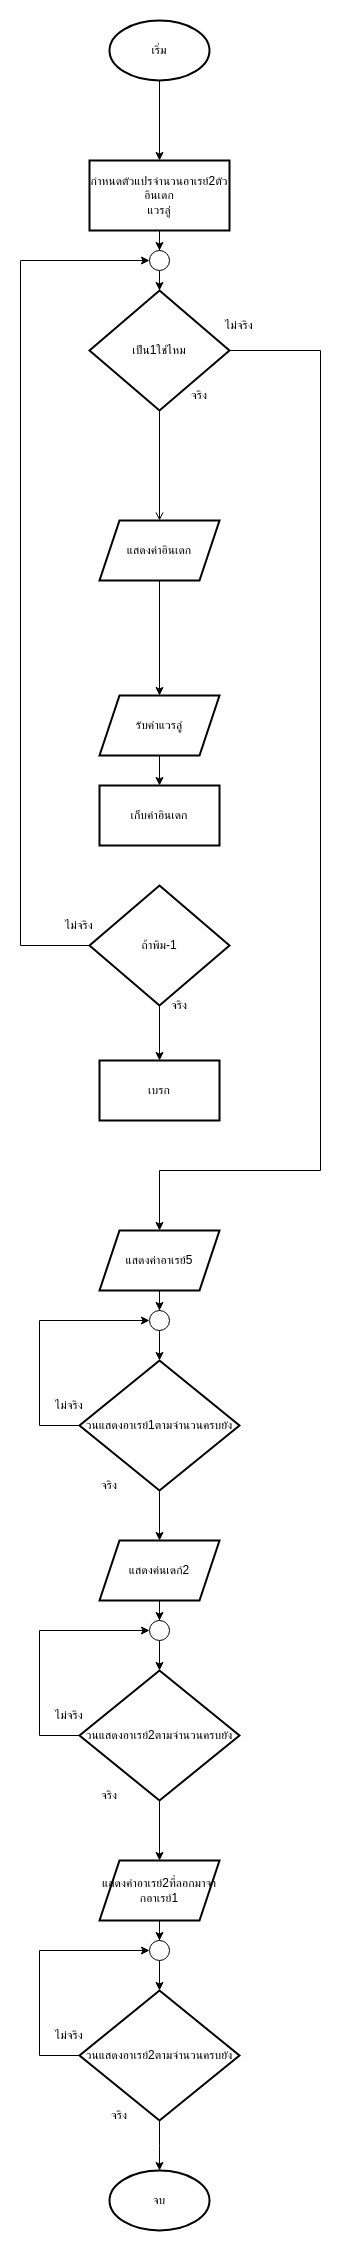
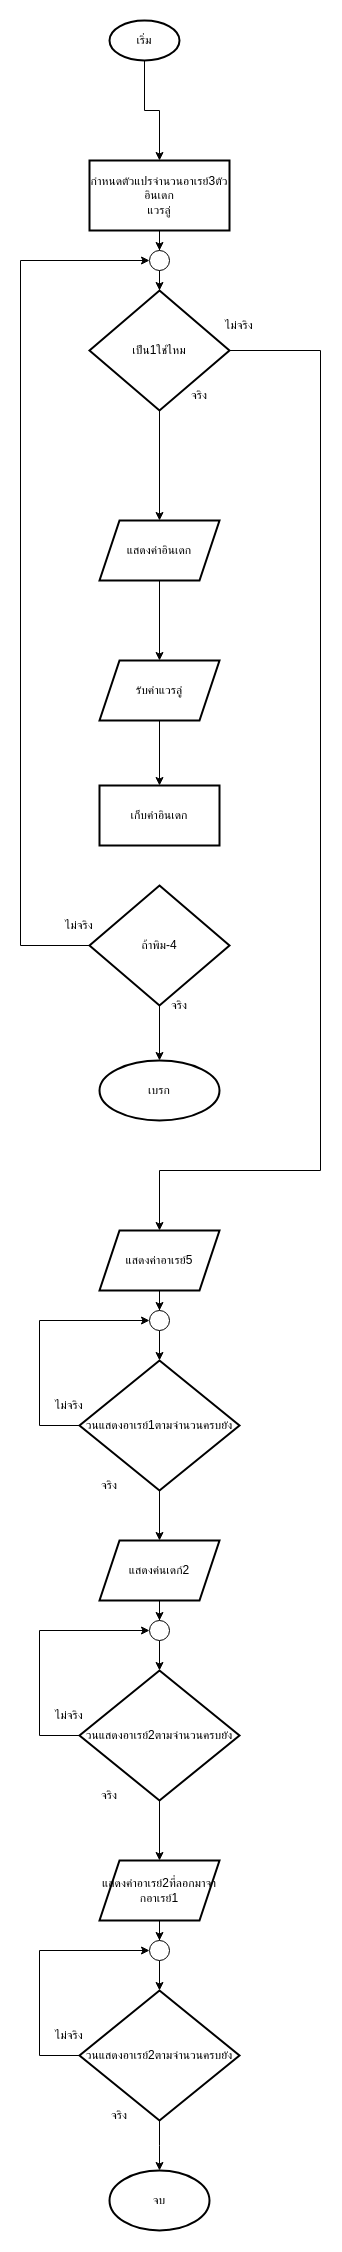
(160, 51) -> (145, 41)
(160, 196) -> (160, 196)
(160, 513) -> (160, 512)
(160, 726) -> (160, 691)
(160, 946) -> (160, 946)
(160, 1091) -> (160, 1091)
